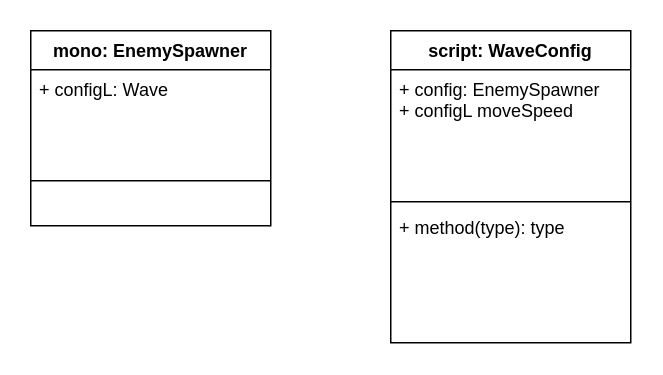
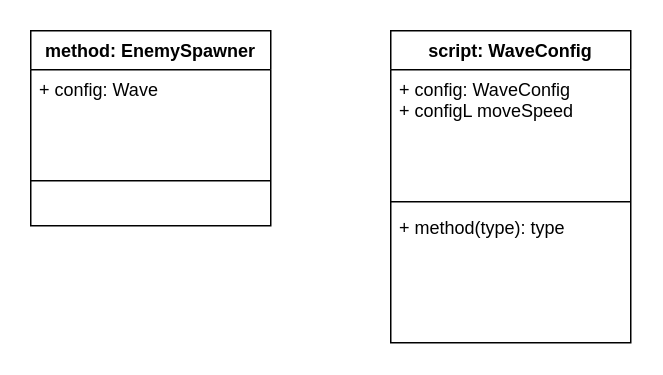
(150, 51) -> (150, 51)
(105, 90) -> (100, 90)
(501, 90) -> (488, 90)
